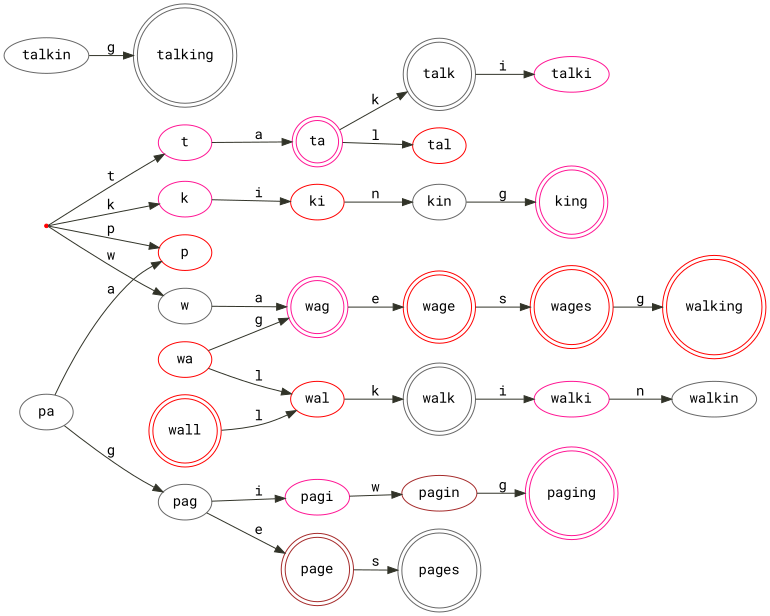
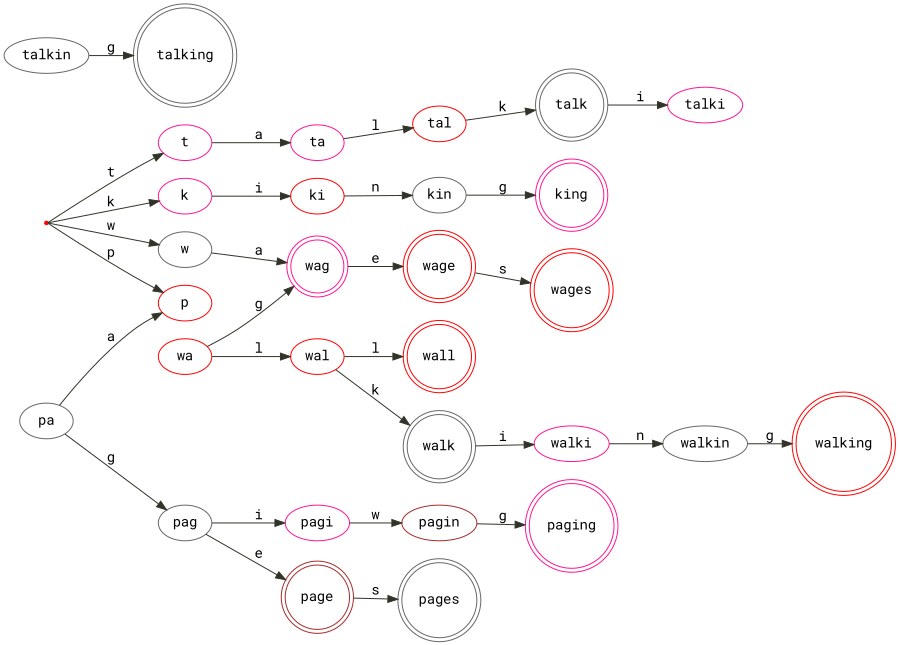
(369, 113) -> (496, 116)
(317, 142) -> (317, 143)
(633, 307) -> (765, 444)
(255, 426) -> (369, 357)
